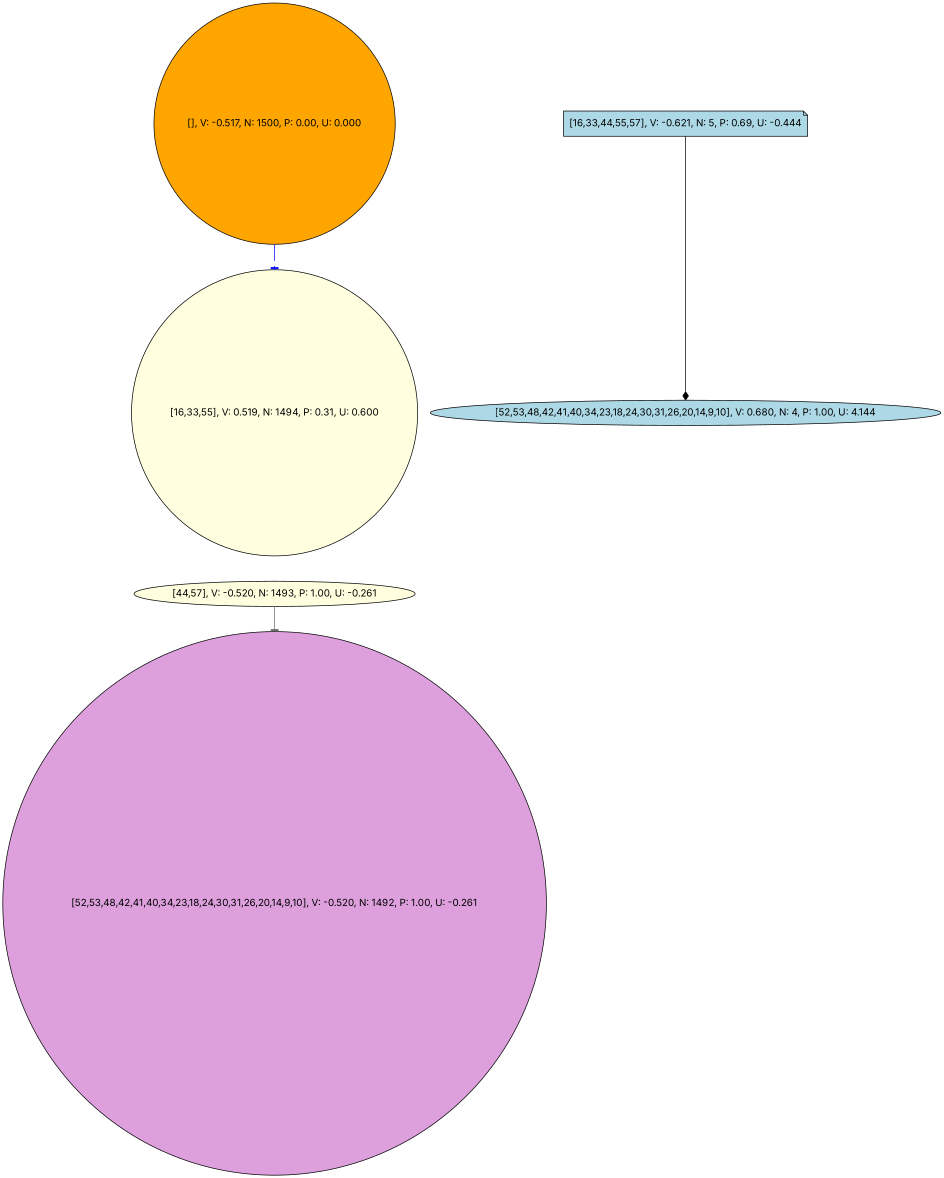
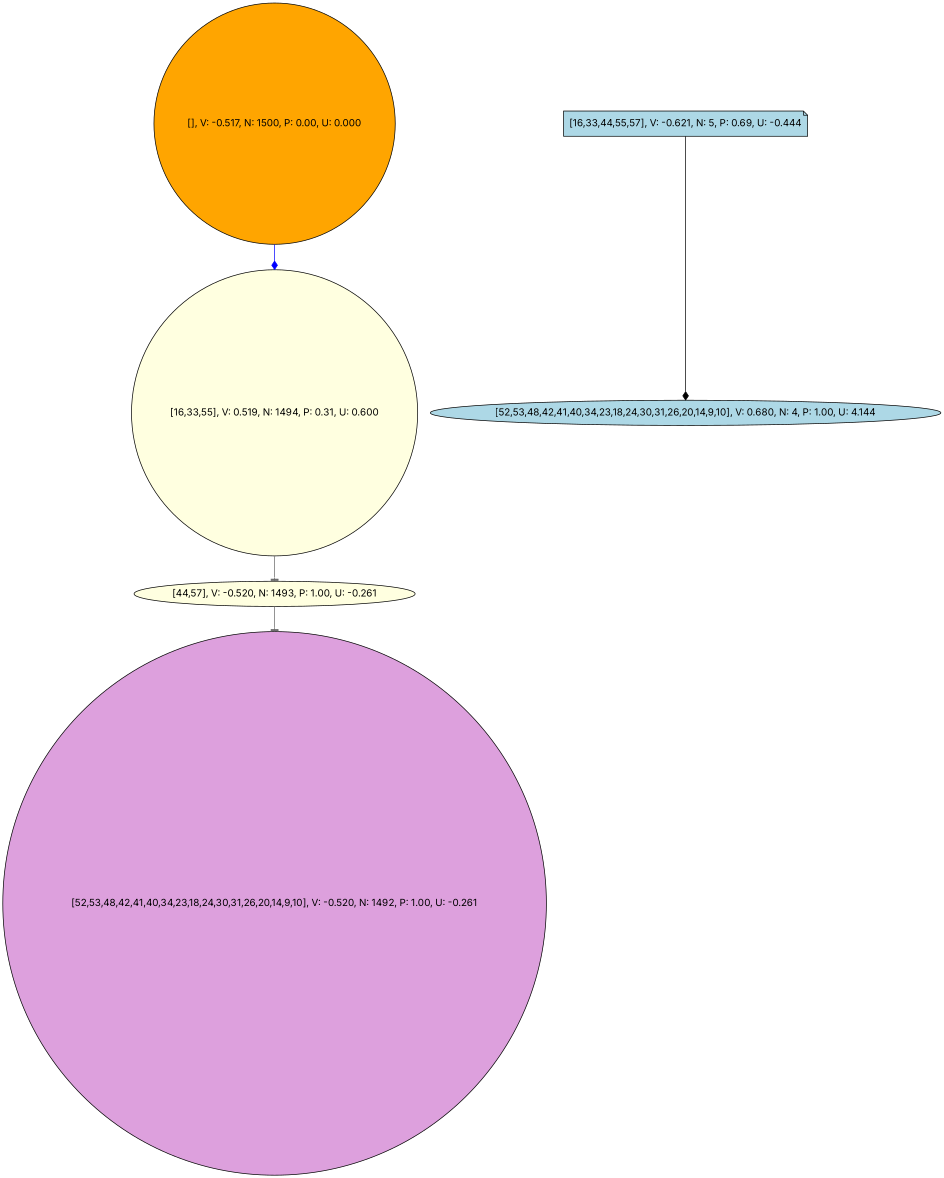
(275, 253) -> (275, 253)
none -> (275, 567)
